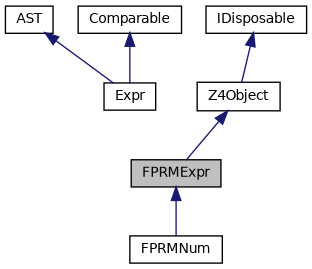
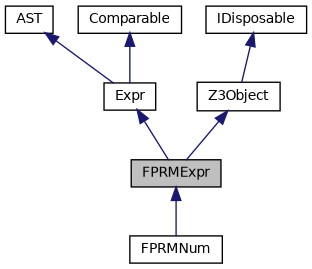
(239, 97) -> (239, 97)
none -> (157, 141)
